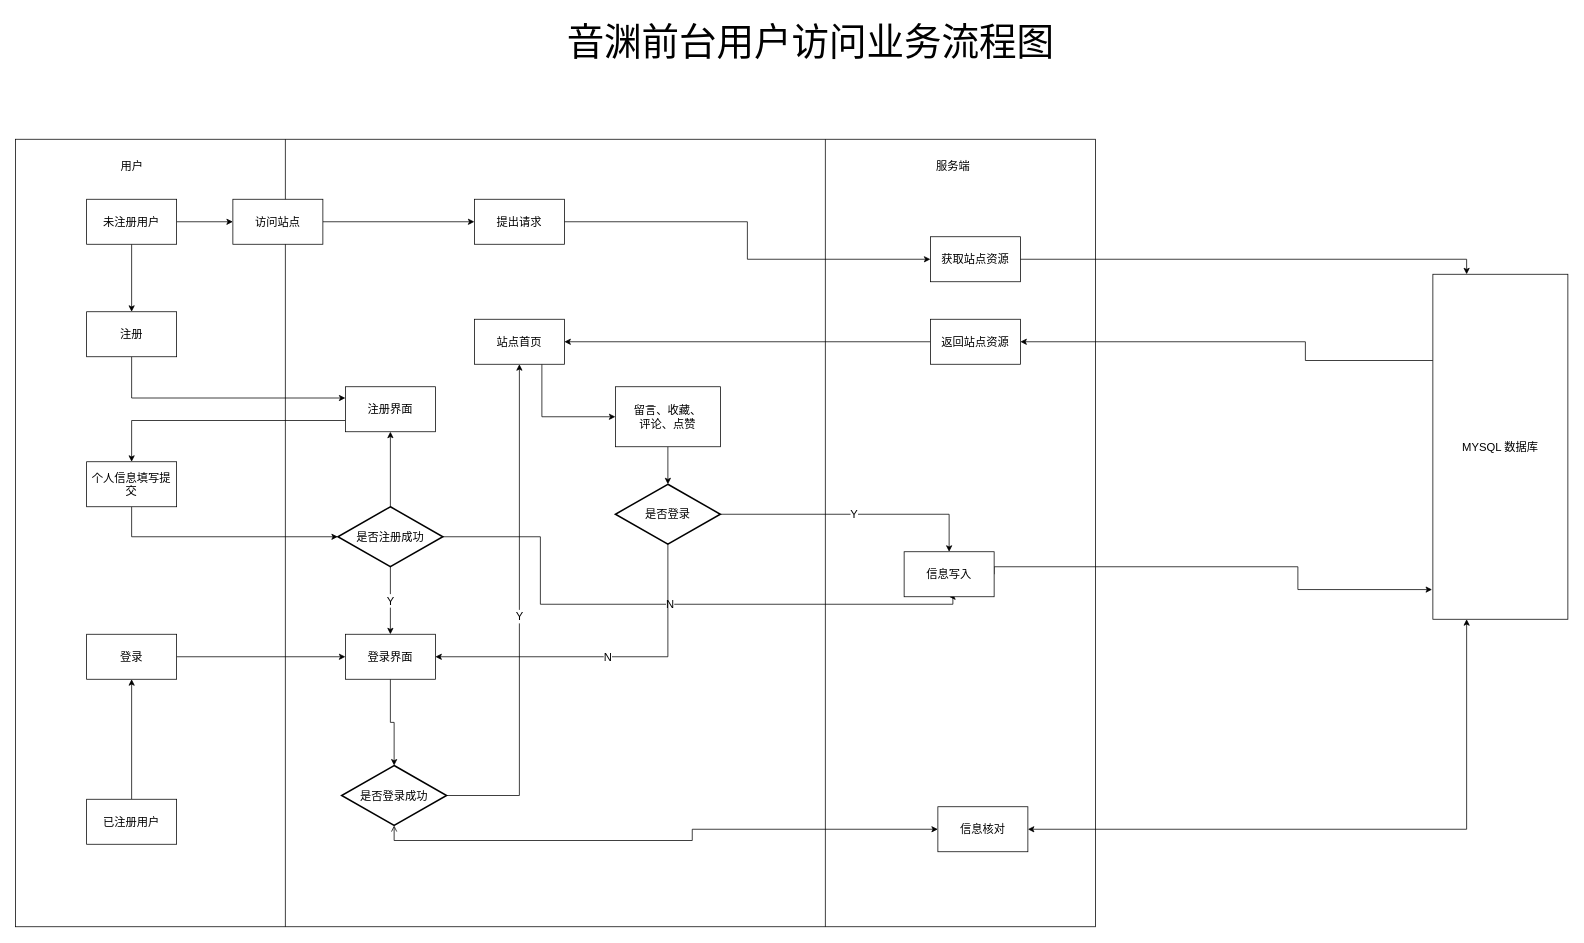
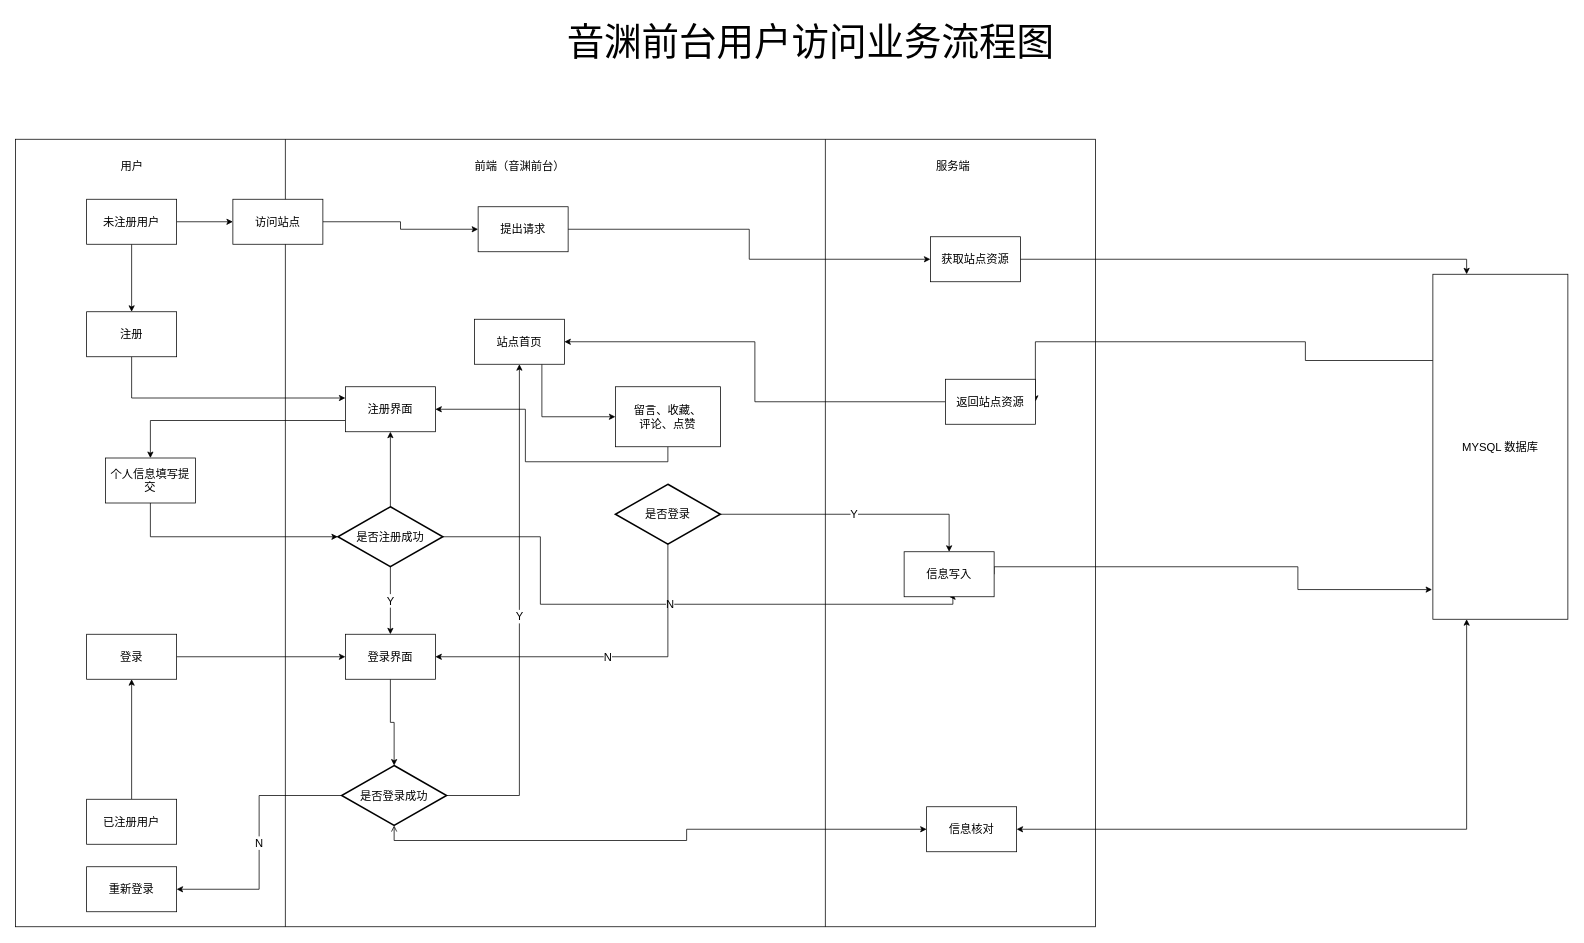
none -> (519, 165)
(519, 222) -> (523, 229)
(975, 342) -> (990, 402)
(668, 461) -> (529, 462)
(132, 484) -> (150, 480)
none -> (299, 795)
(983, 829) -> (972, 829)
none -> (132, 889)
